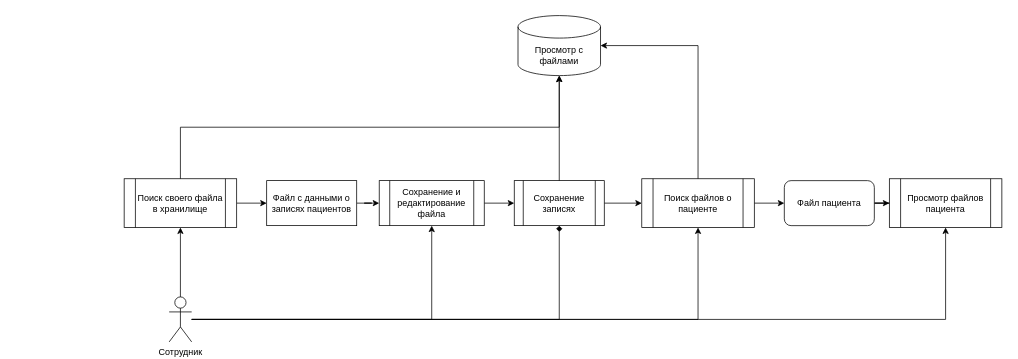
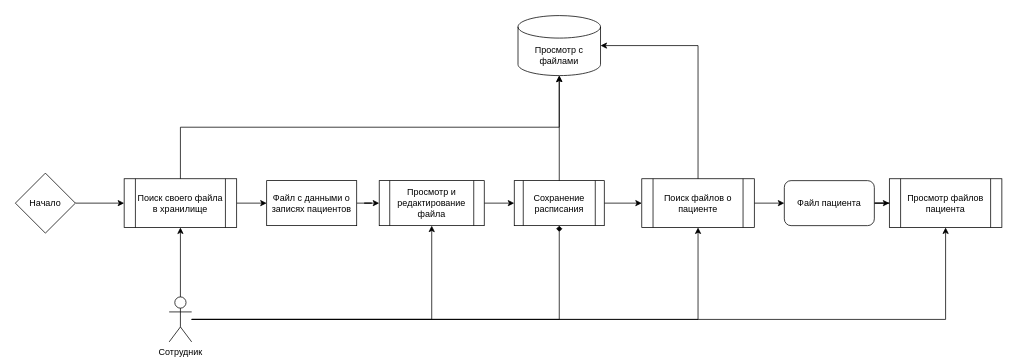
none -> (45, 203)
none -> (117, 203)
(432, 203) -> (432, 203)
(559, 203) -> (559, 203)
